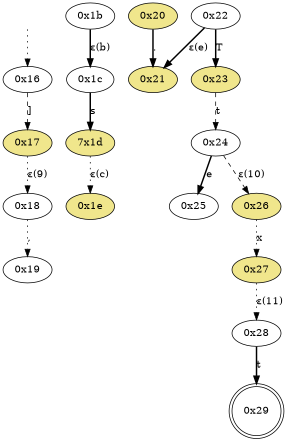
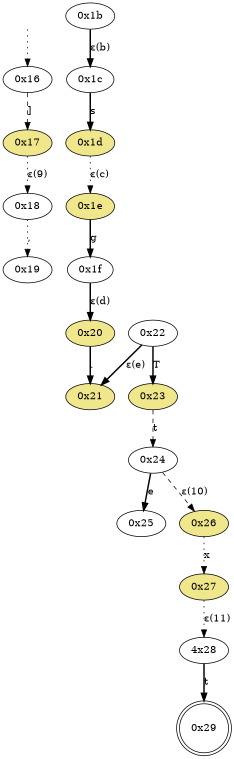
(90, 143) -> (90, 143)
none -> (90, 270)
(257, 333) -> (204, 650)
